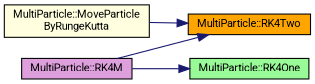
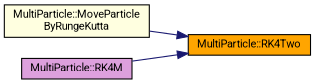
(249, 69) -> none
